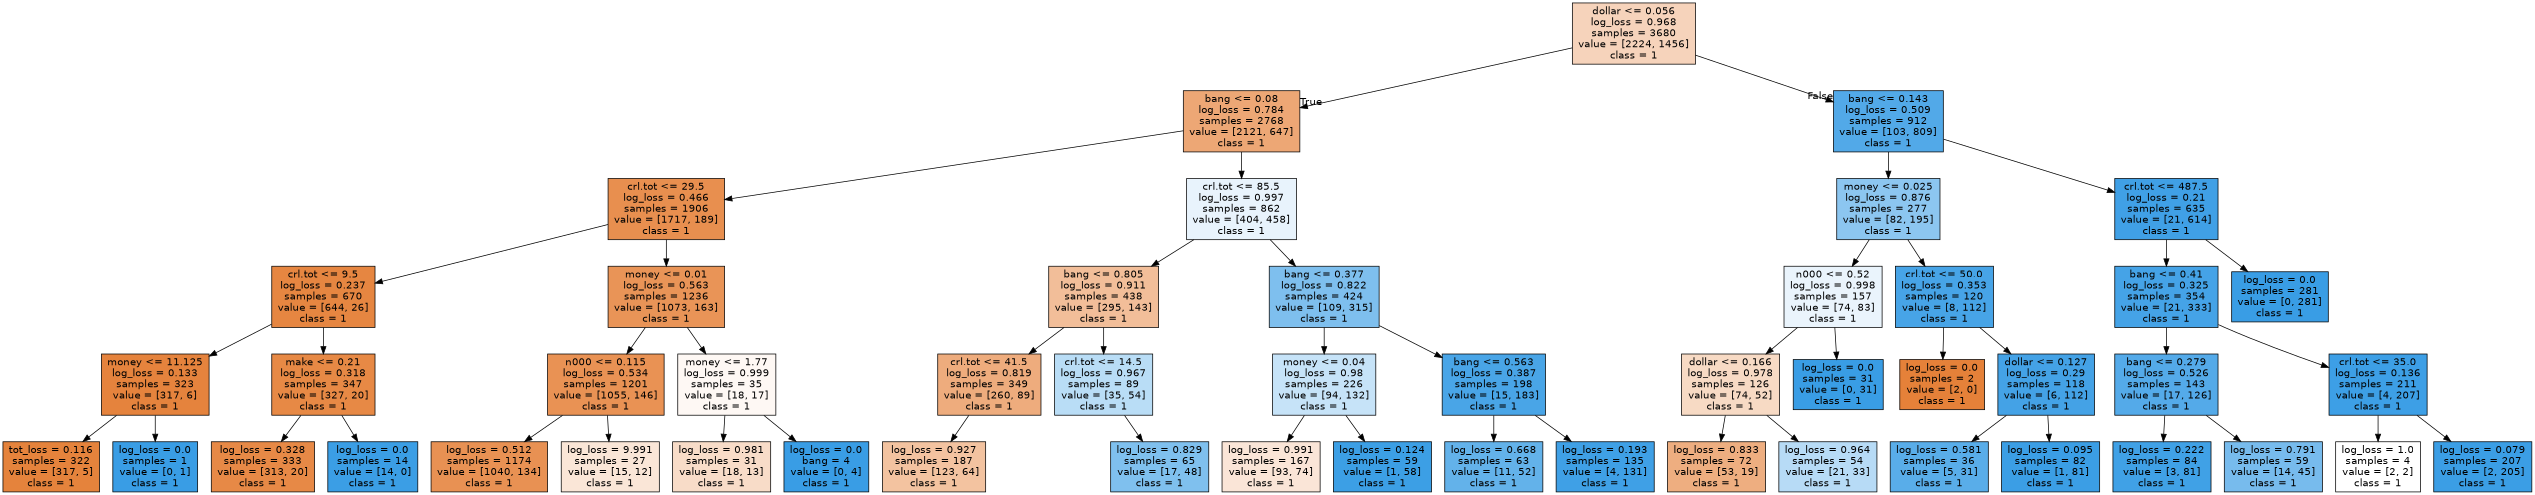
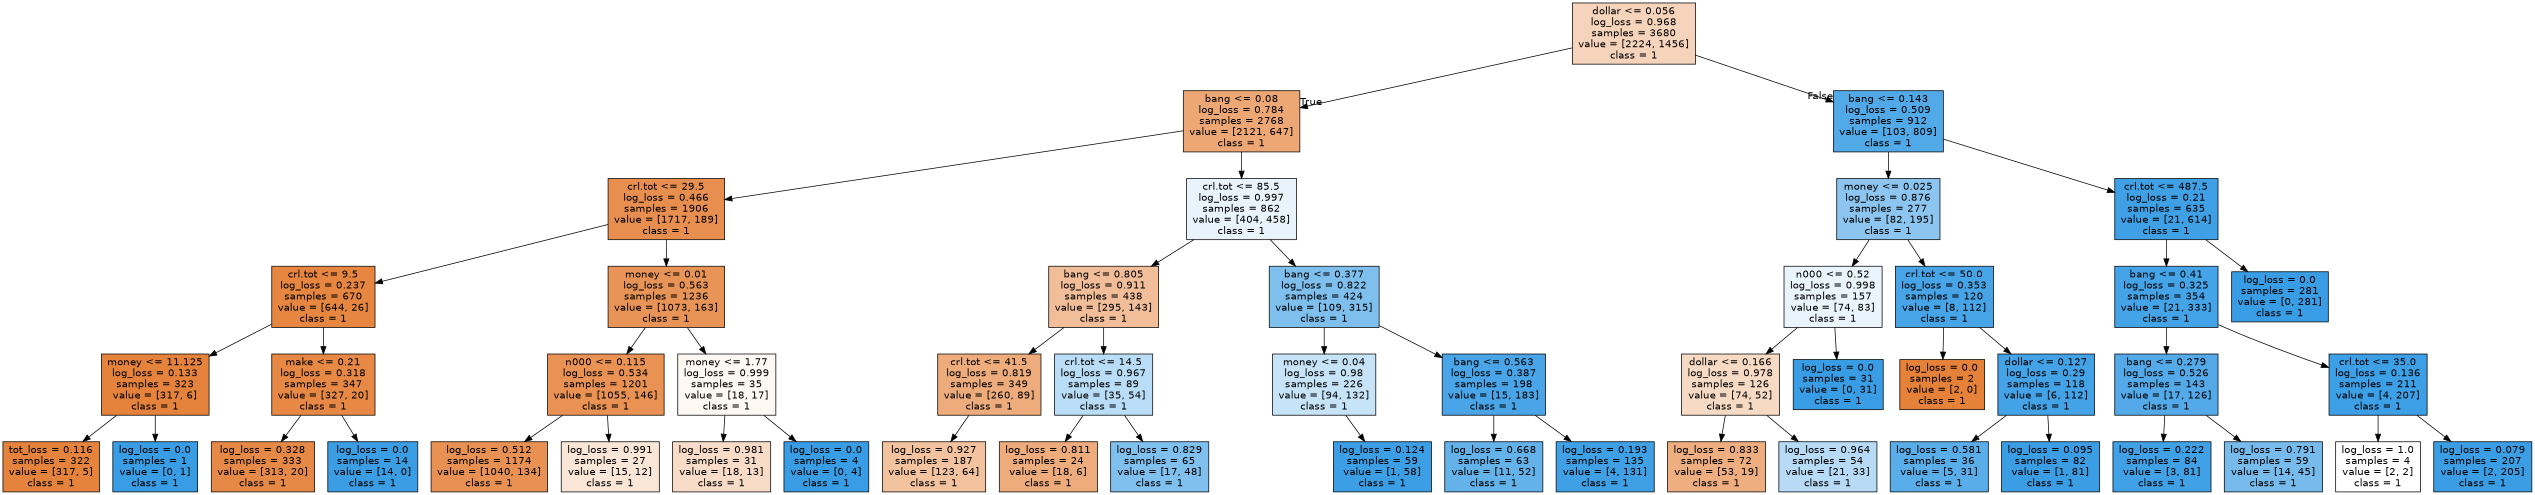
(610, 467) -> (610, 467)
(826, 467) -> (826, 467)
none -> (1048, 467)
(1271, 467) -> none
